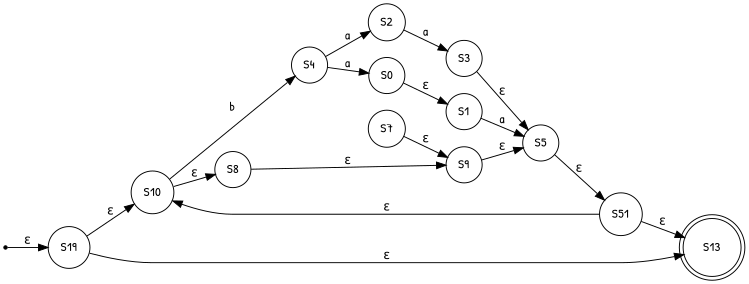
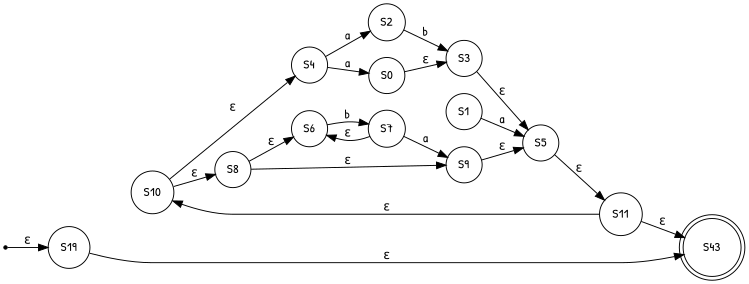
(426, 32) -> (426, 32)
(421, 91) -> (421, 68)
(233, 107) -> (233, 107)
none -> (310, 129)
(426, 139) -> (426, 139)
(621, 214) -> (621, 214)
(107, 223) -> none
(712, 247) -> (712, 247)
